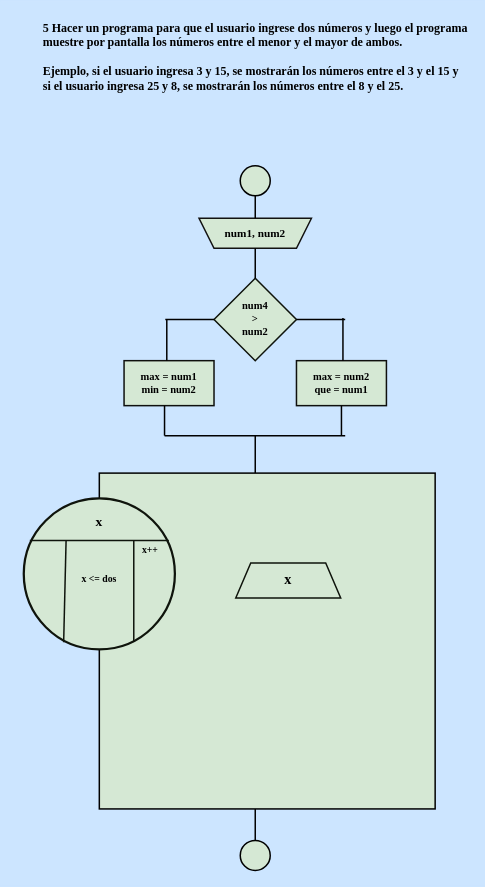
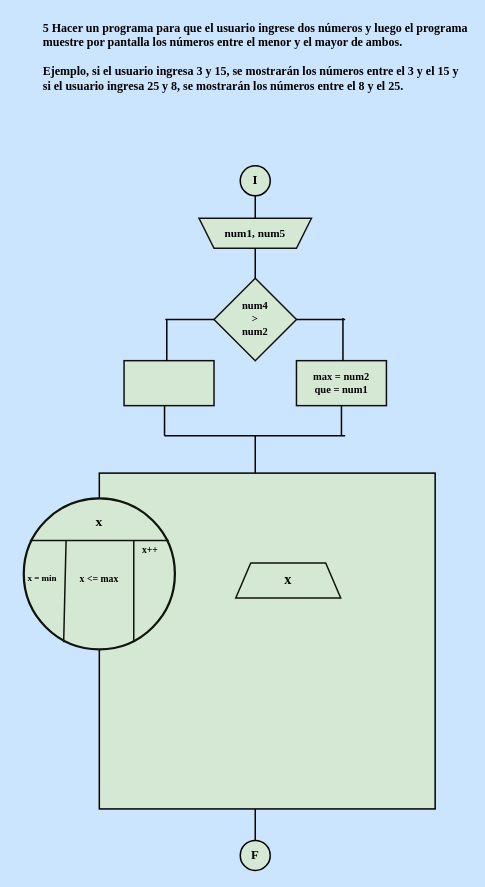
none -> (255, 180)
(255, 233) -> (255, 233)
(169, 383) -> none
none -> (43, 578)
(99, 579) -> (99, 579)
none -> (255, 855)
